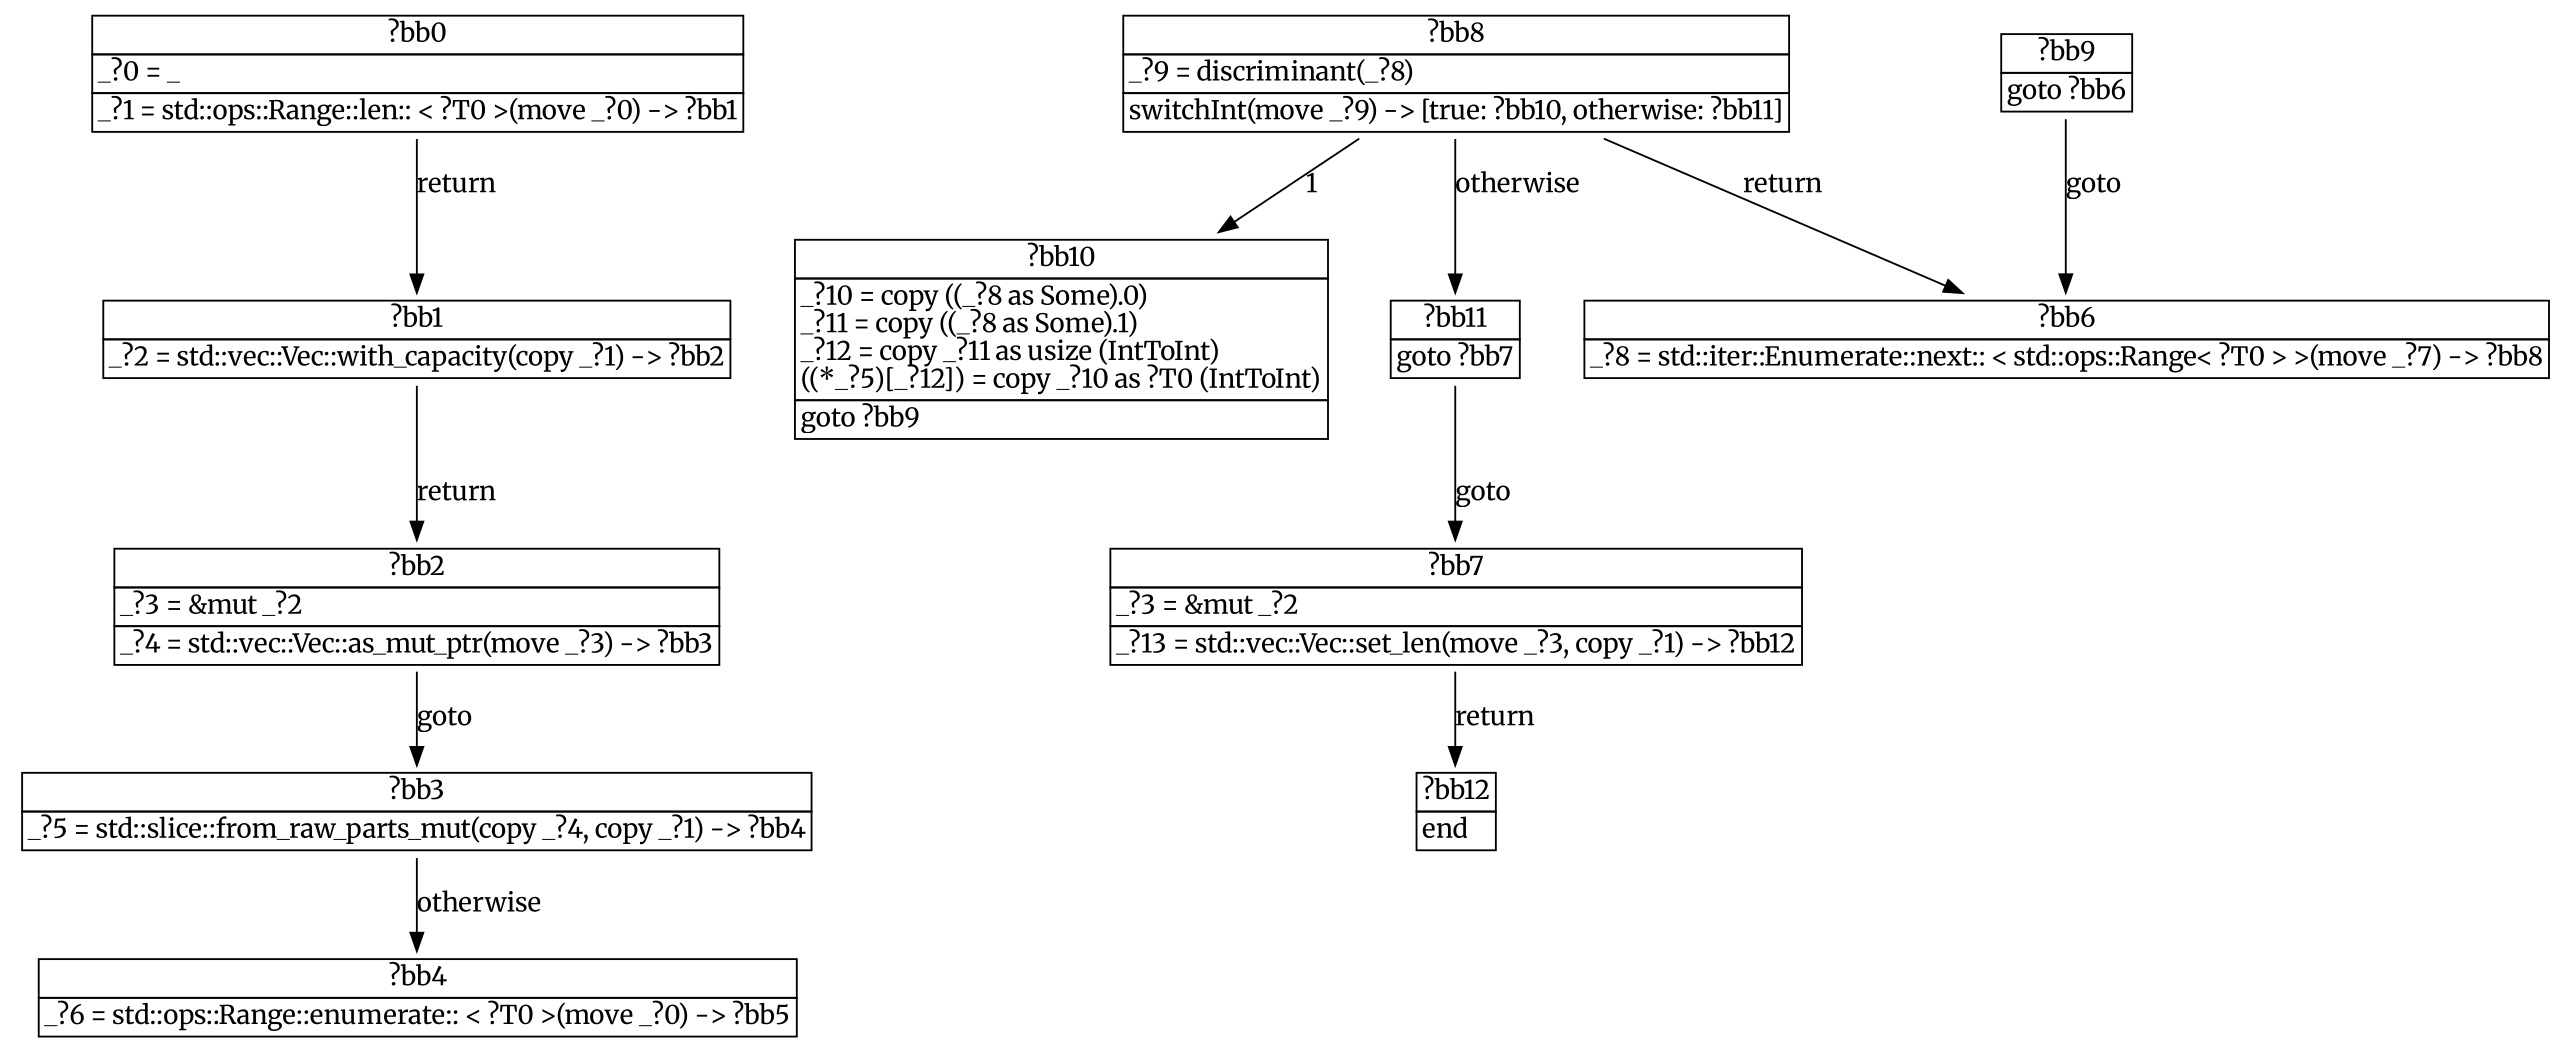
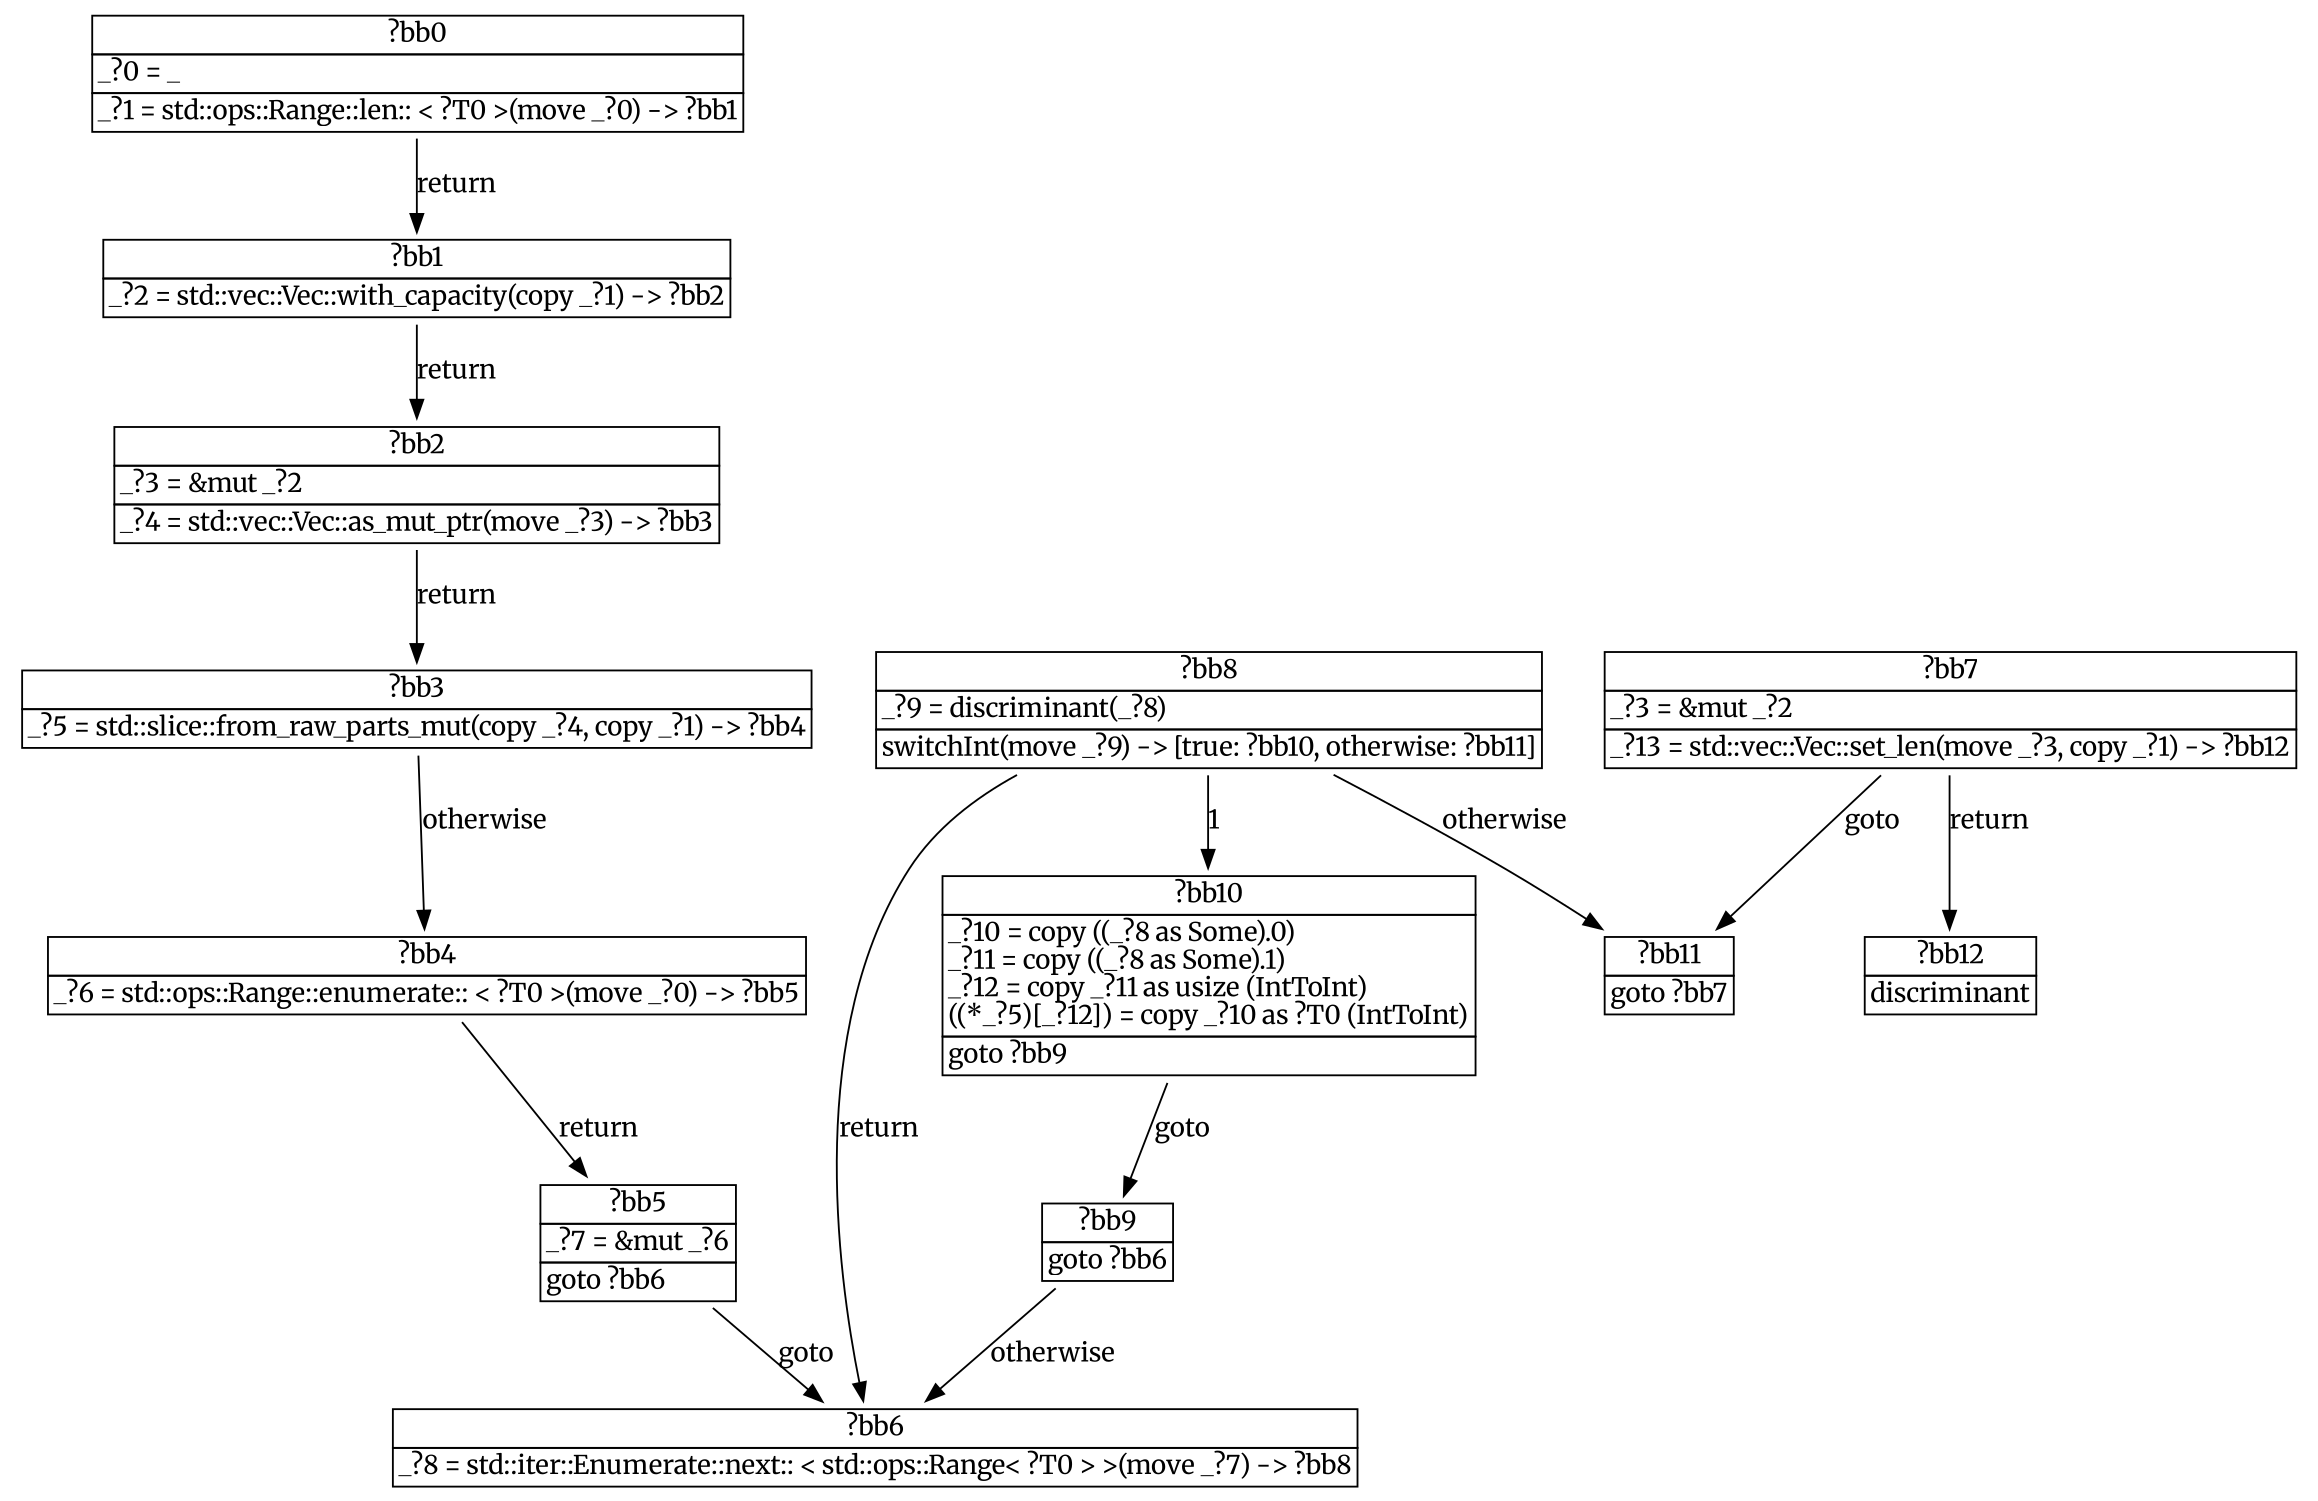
(2094, 185) -> (1053, 1355)
(1455, 454) -> (1806, 846)
(445, 718) -> (456, 597)
(1445, 830) -> (1951, 994)
none -> (1149, 1131)
none -> (638, 1242)
